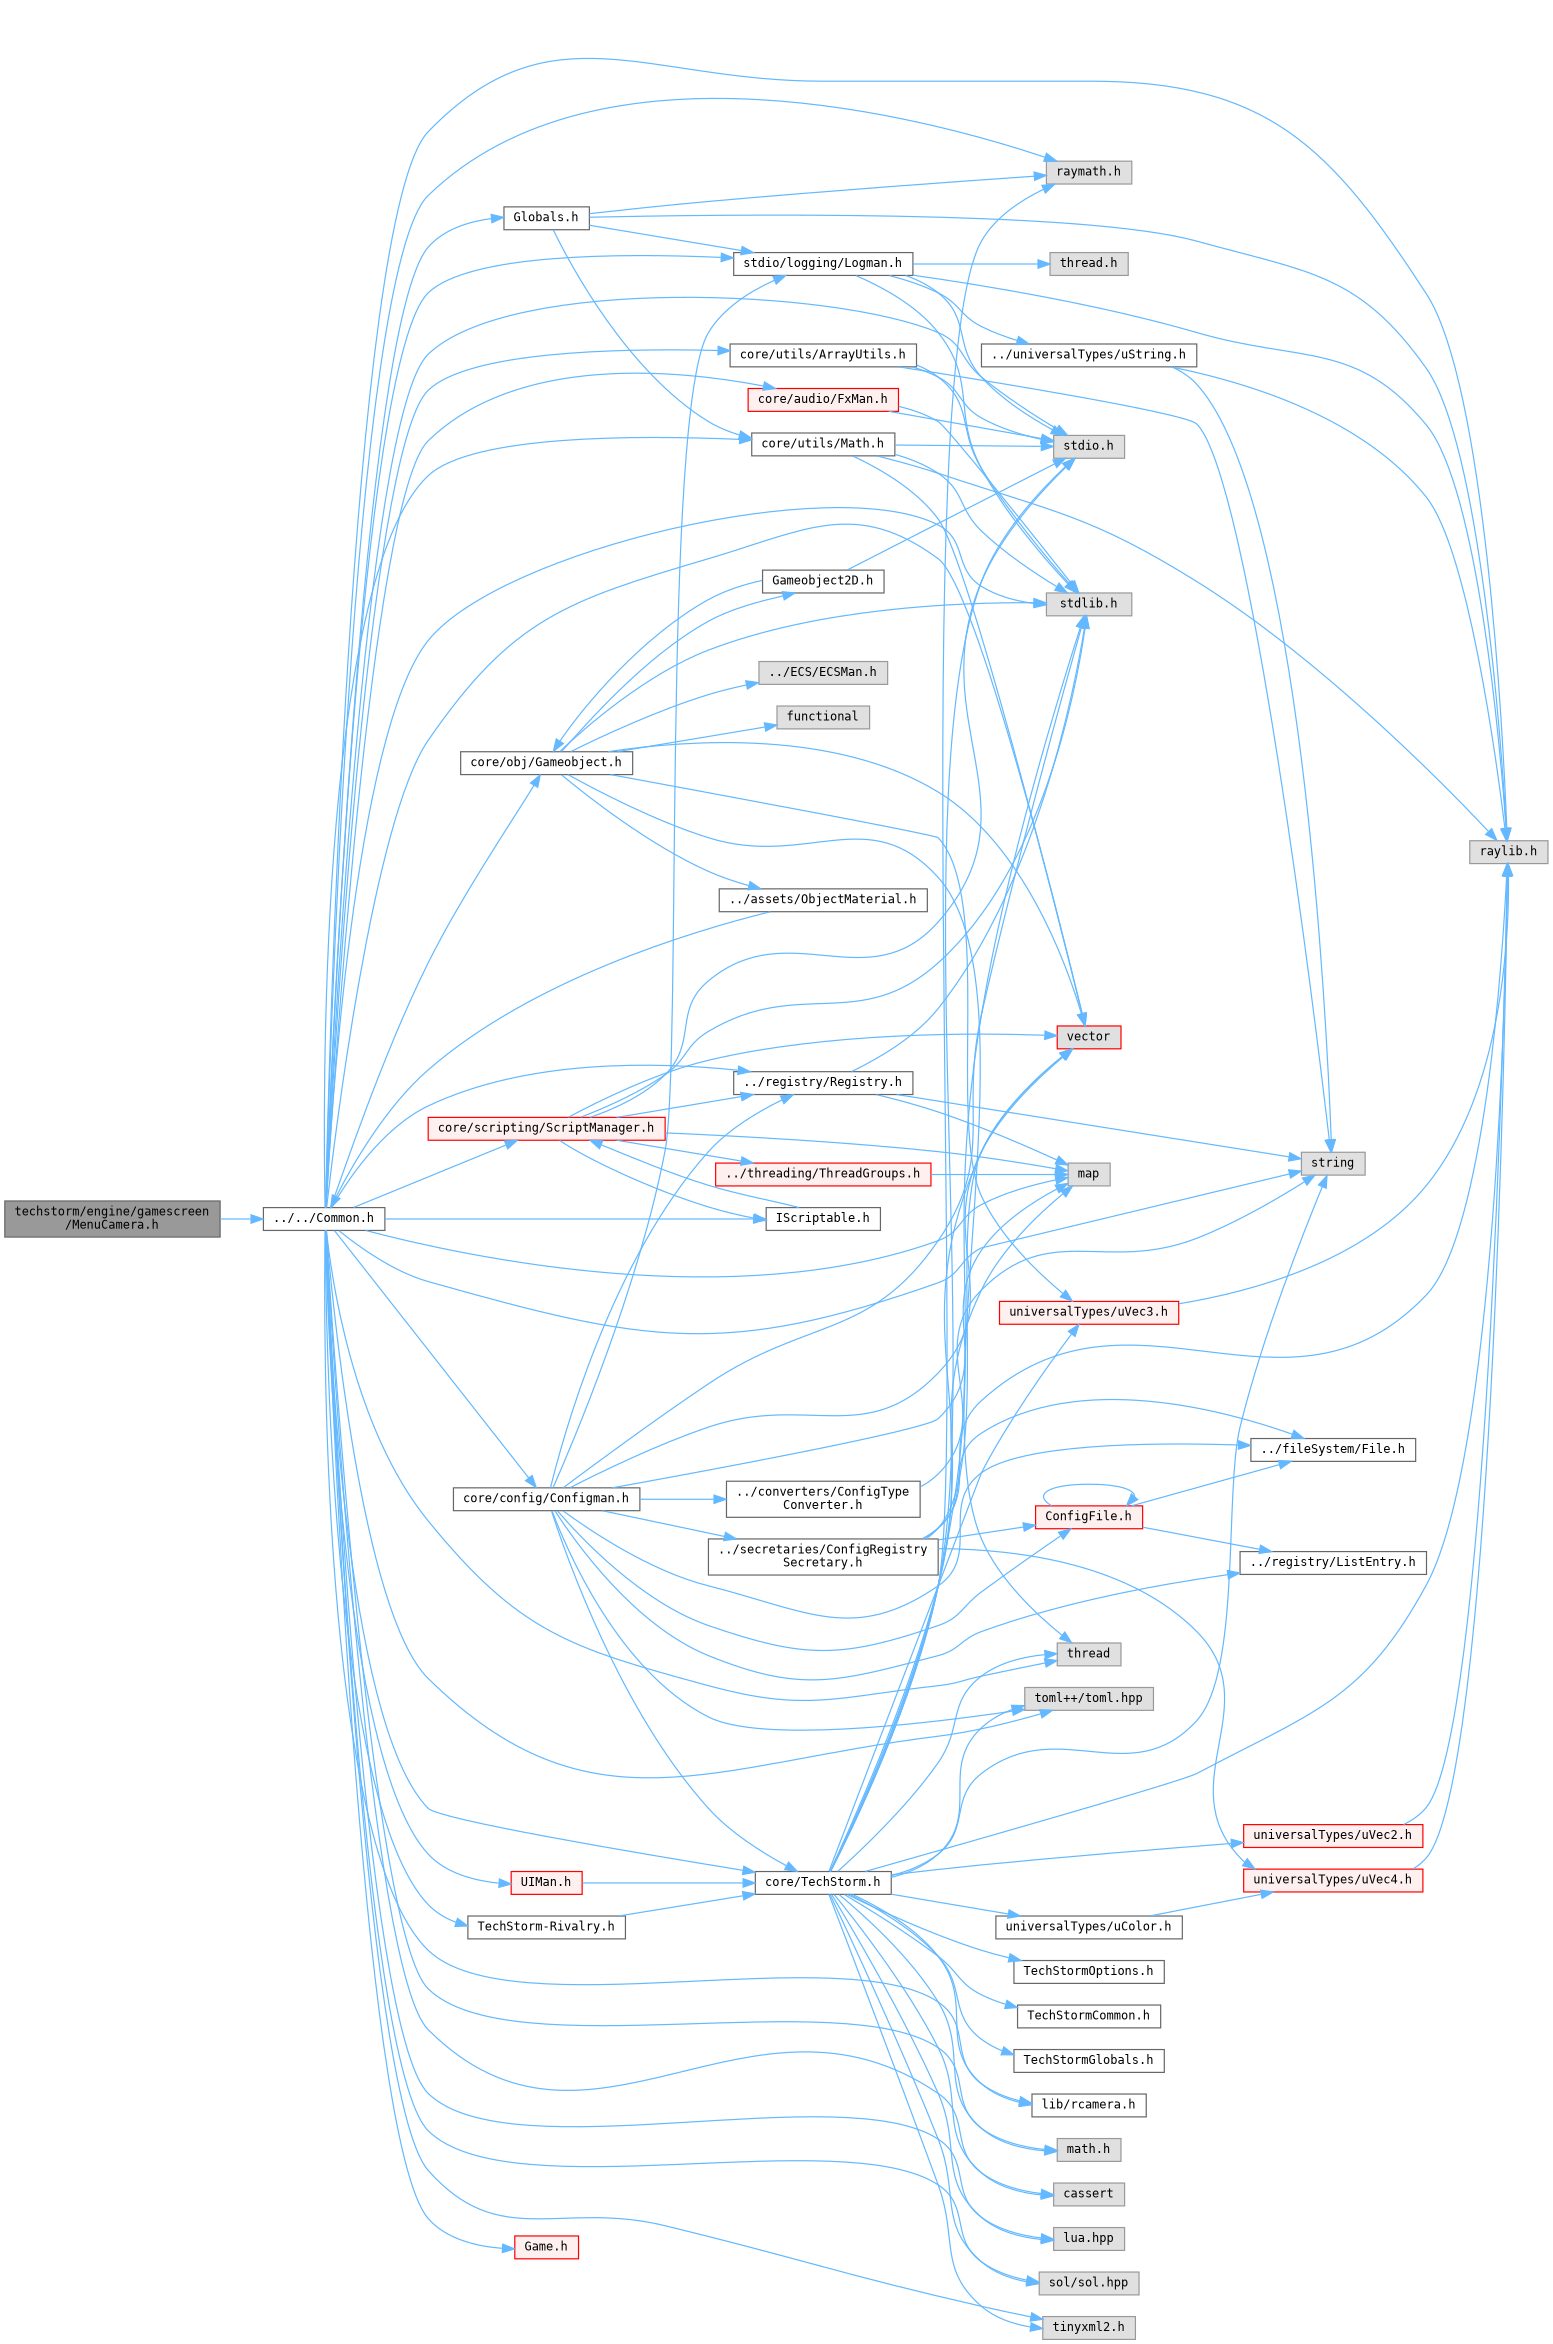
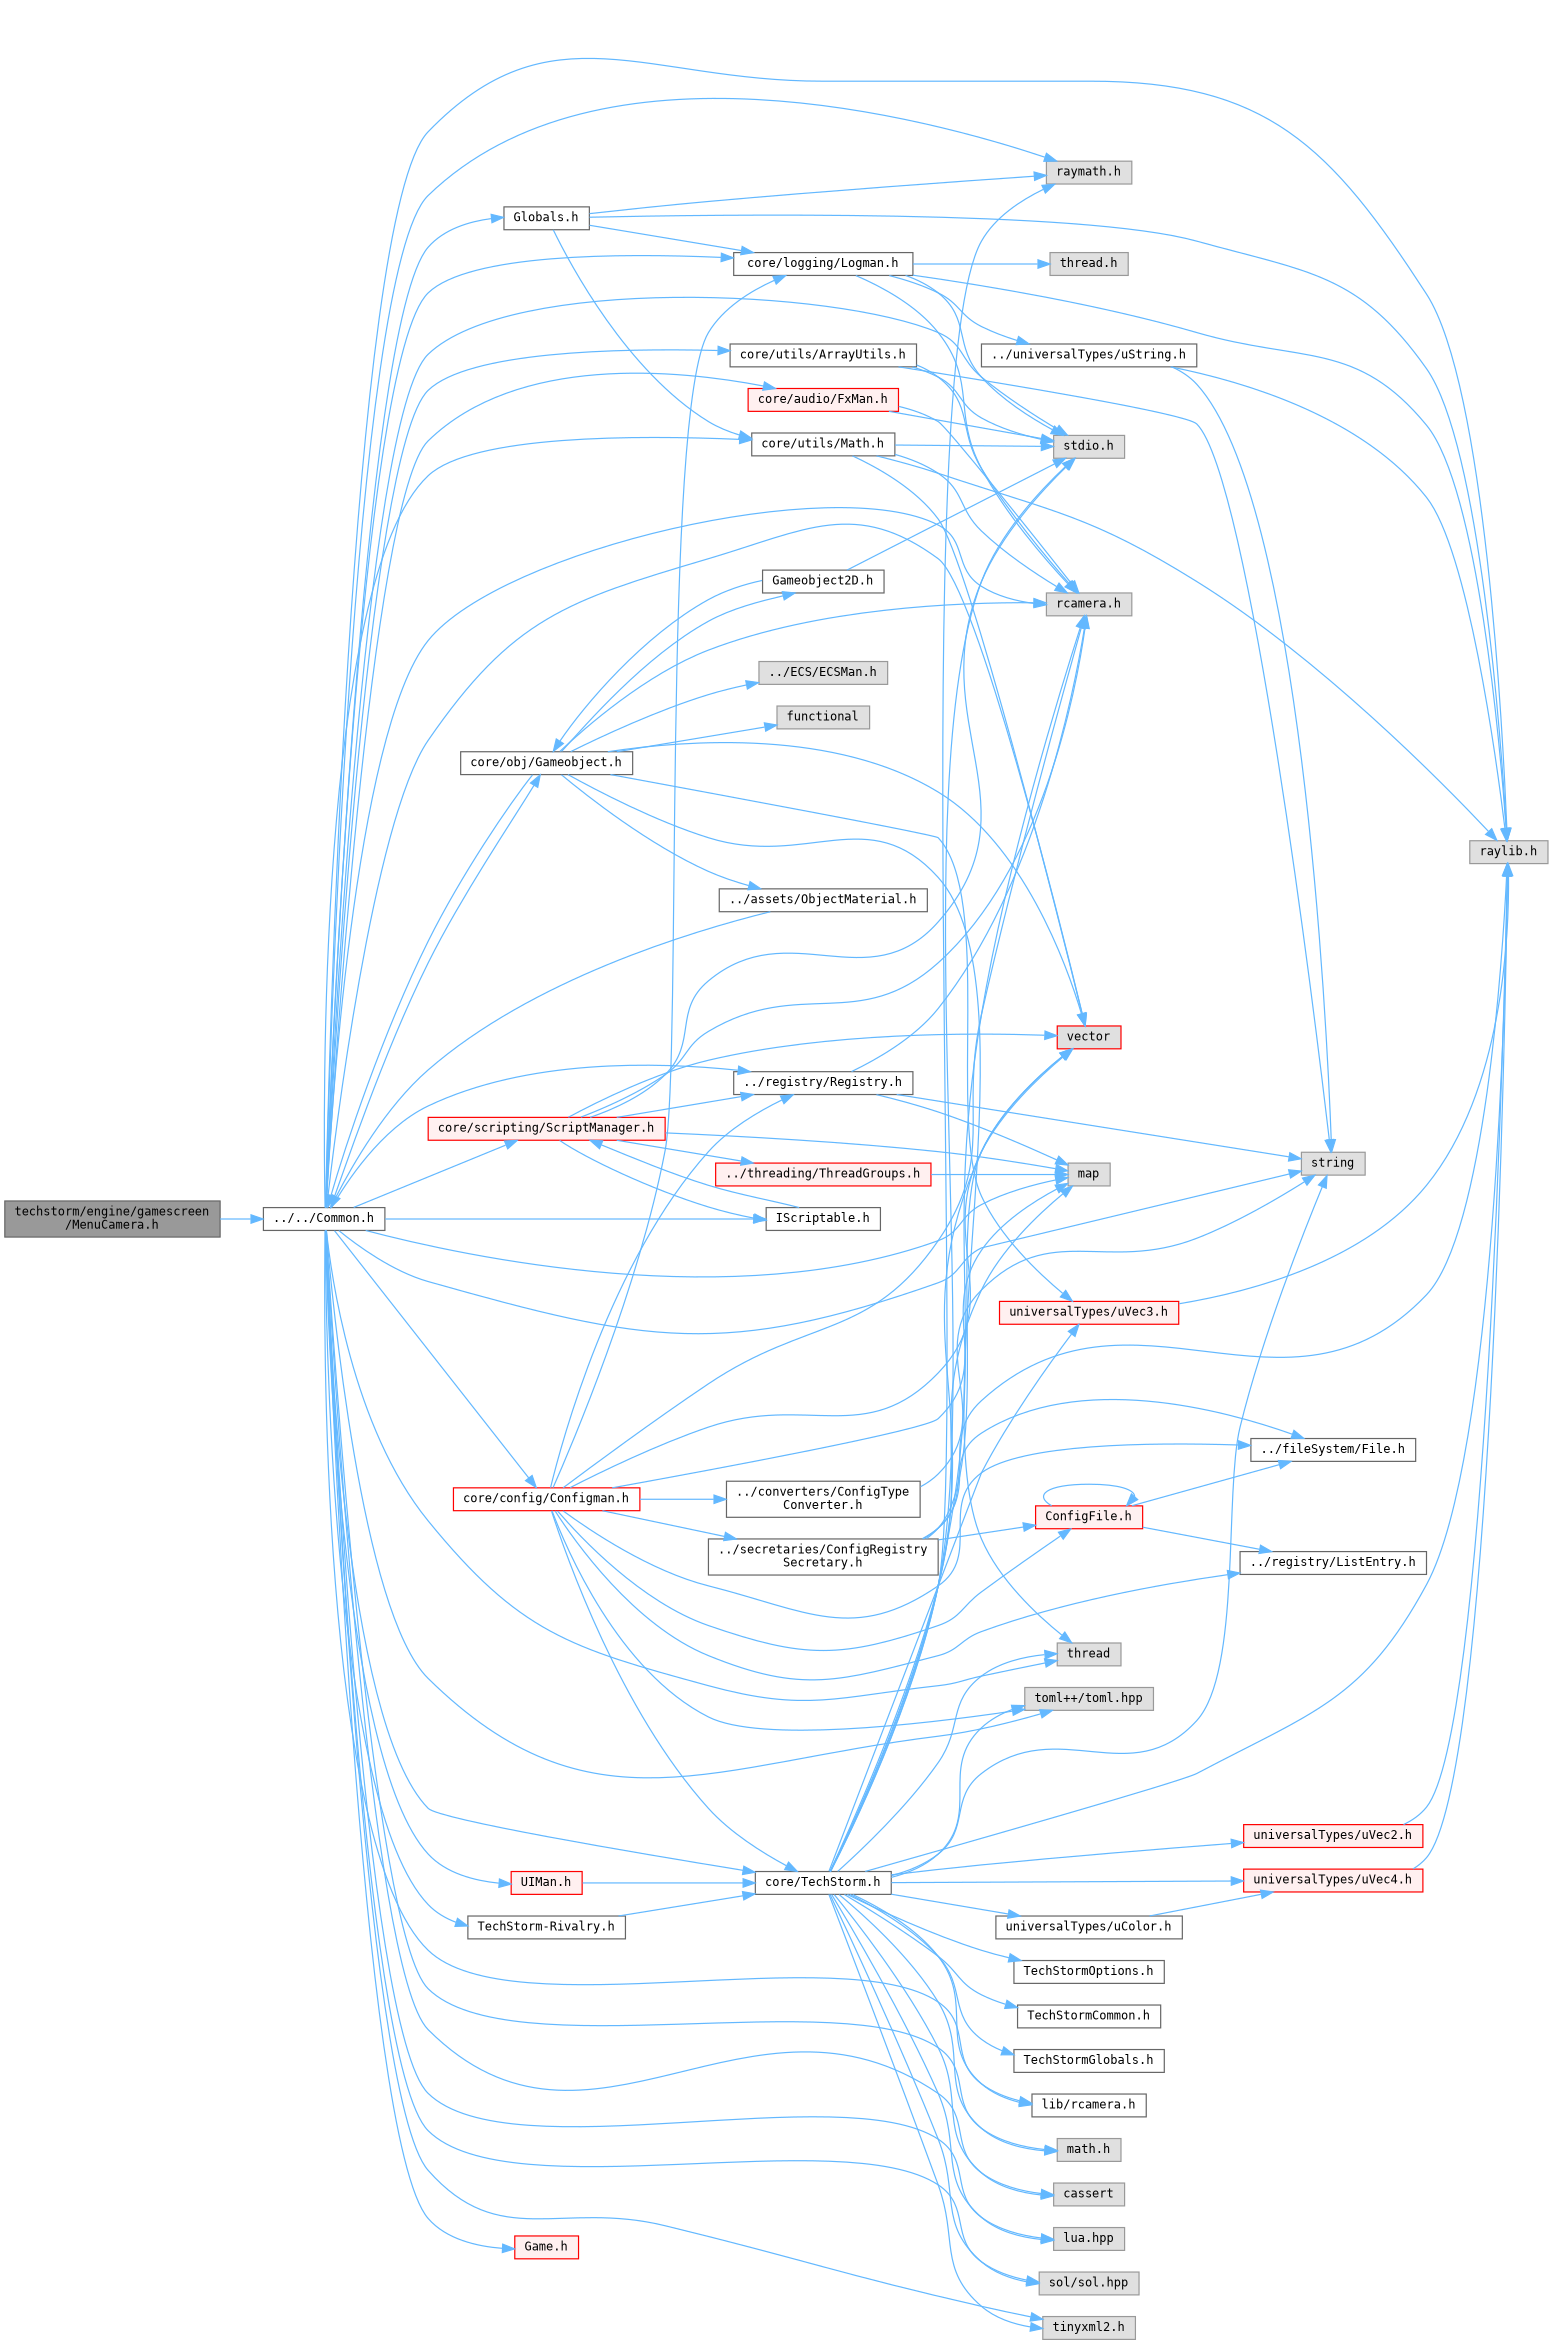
(823, 264) -> (823, 264)
(1089, 604) -> (1089, 604)
none -> (412, 975)
(547, 1499) -> (547, 1499)
(1185, 1622) -> (1061, 1882)
